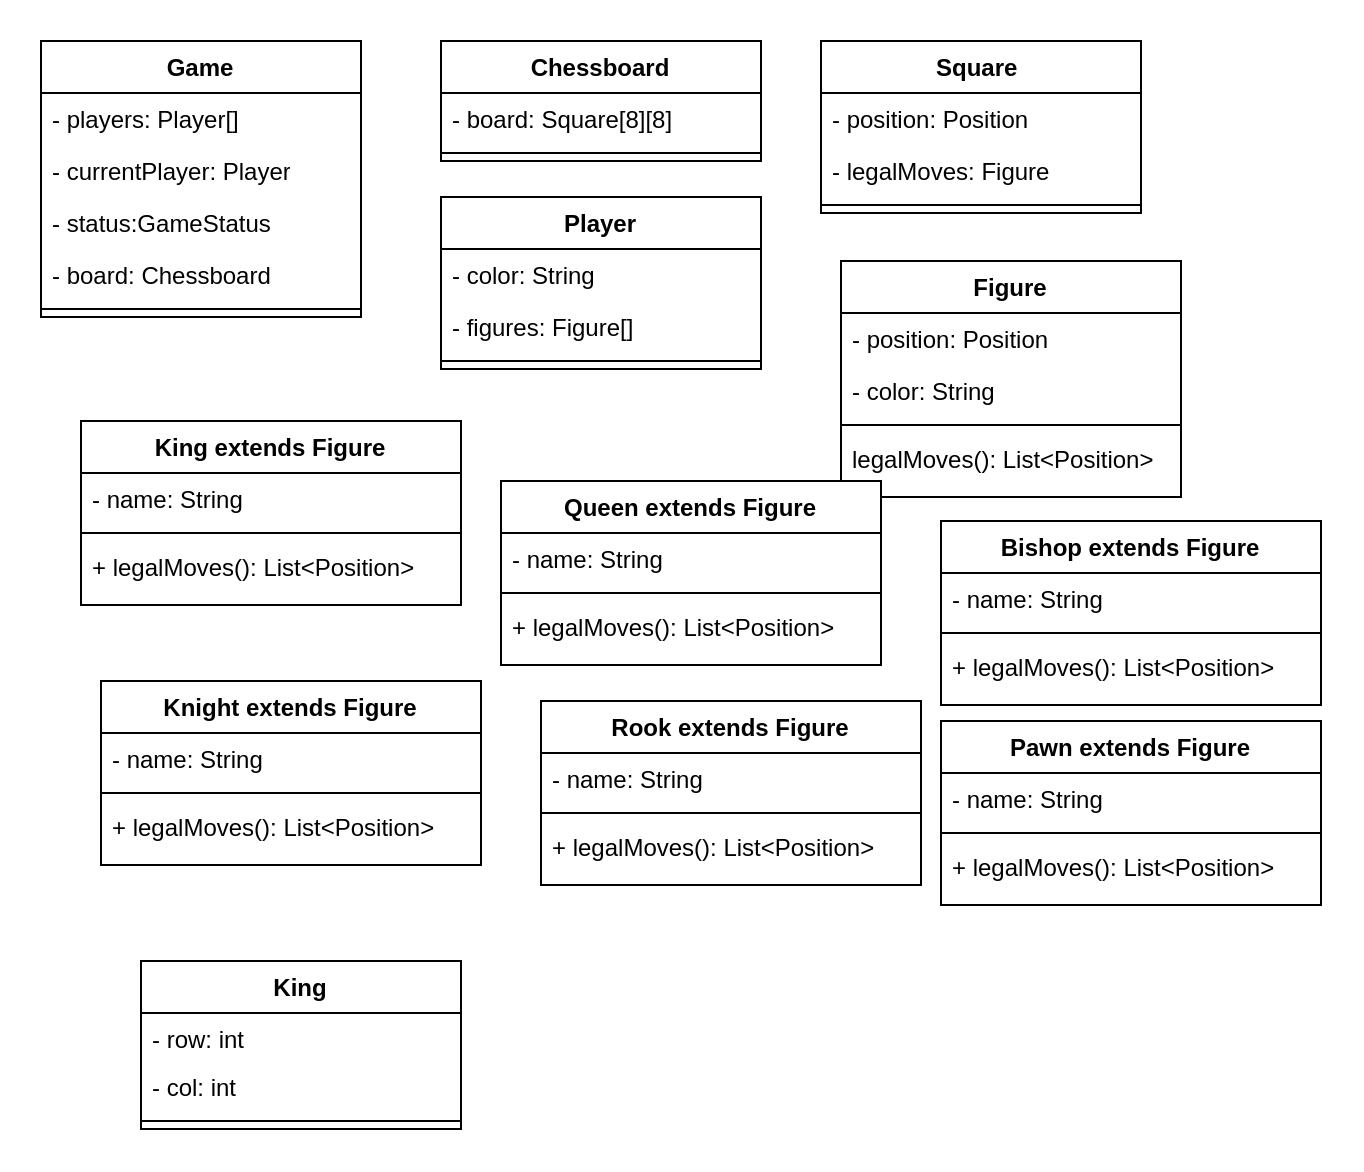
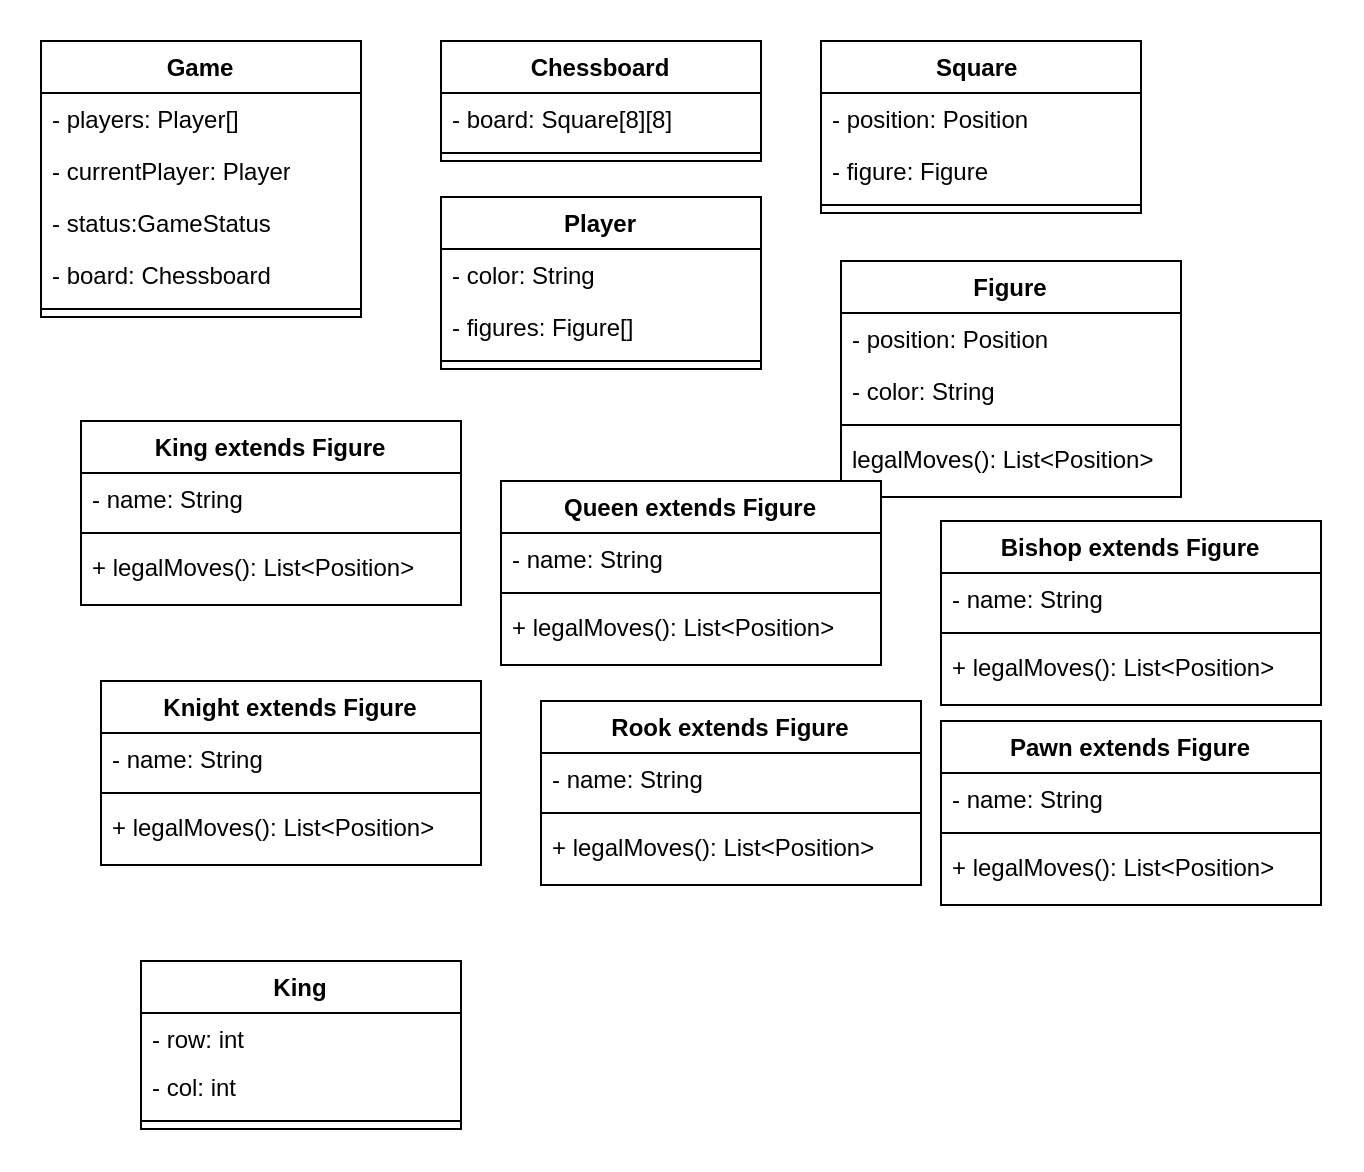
(949, 173) -> (925, 173)
